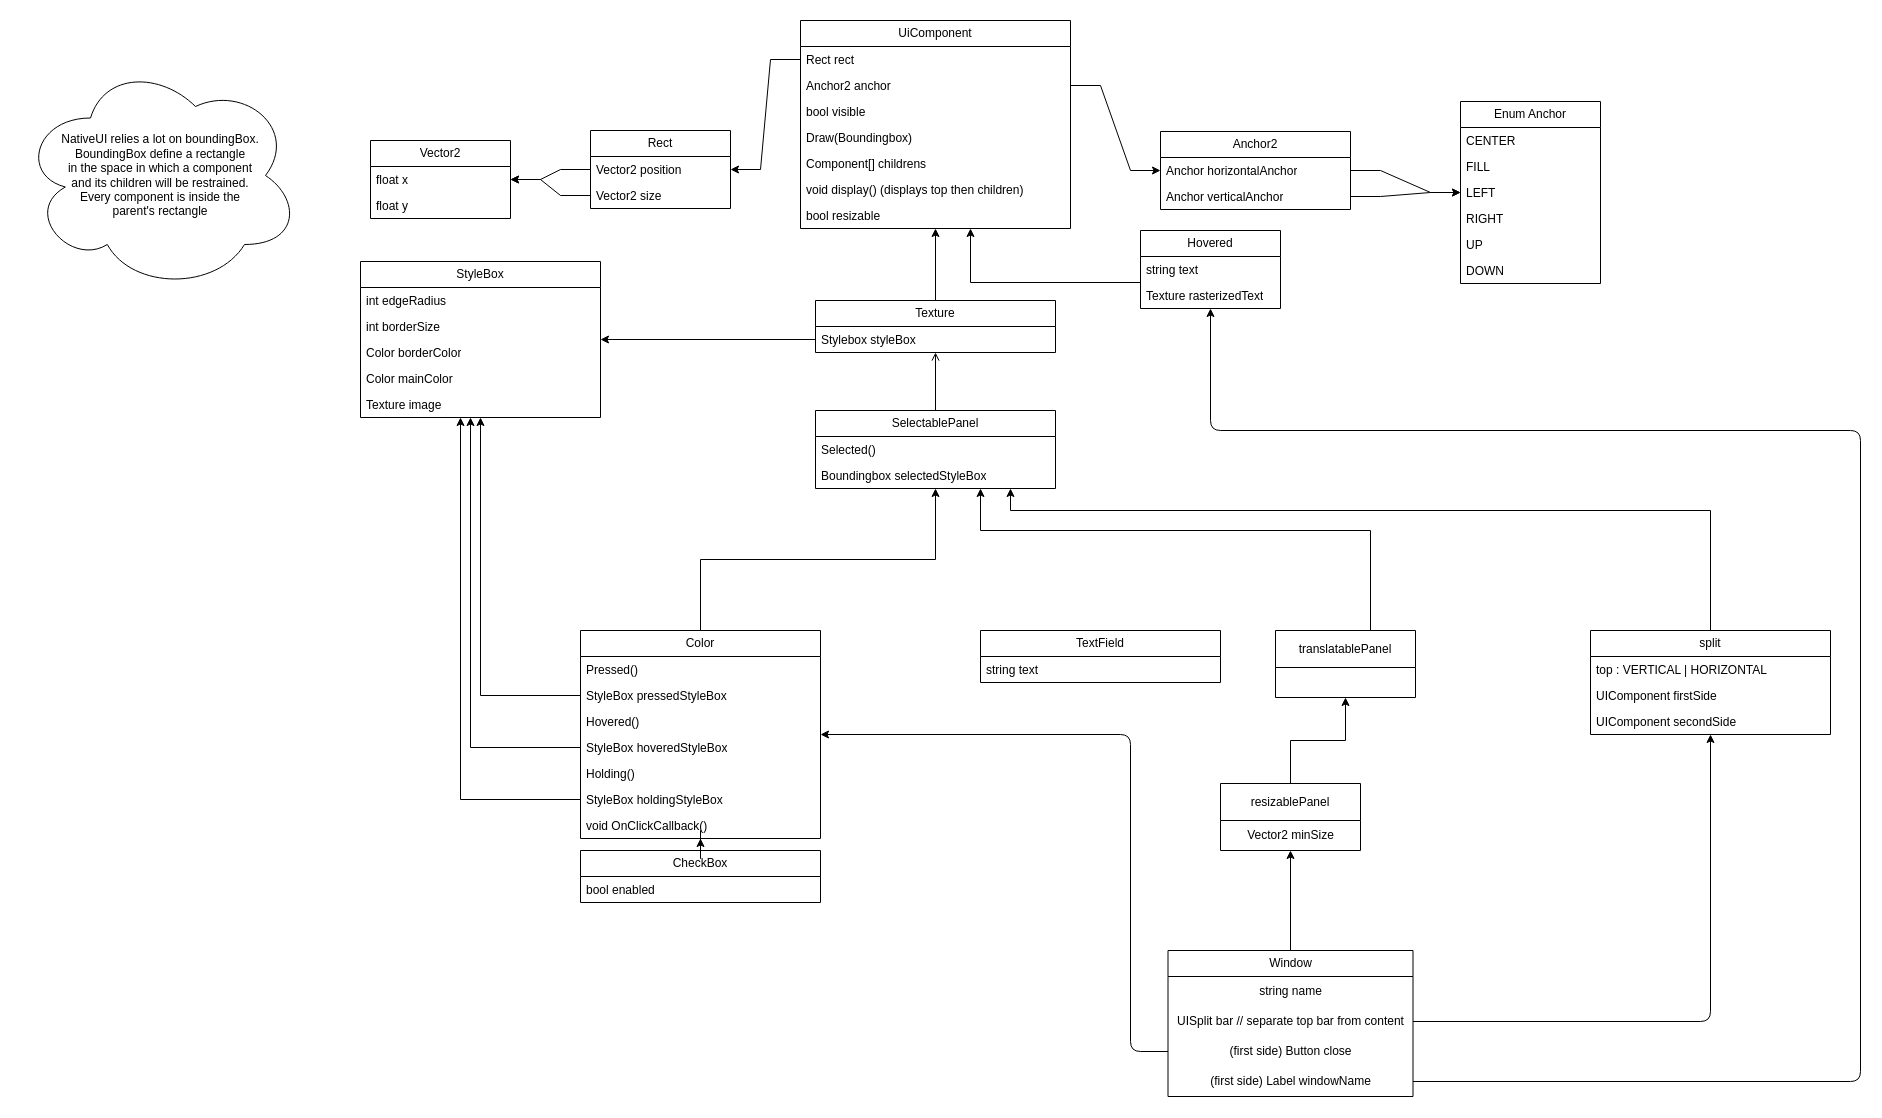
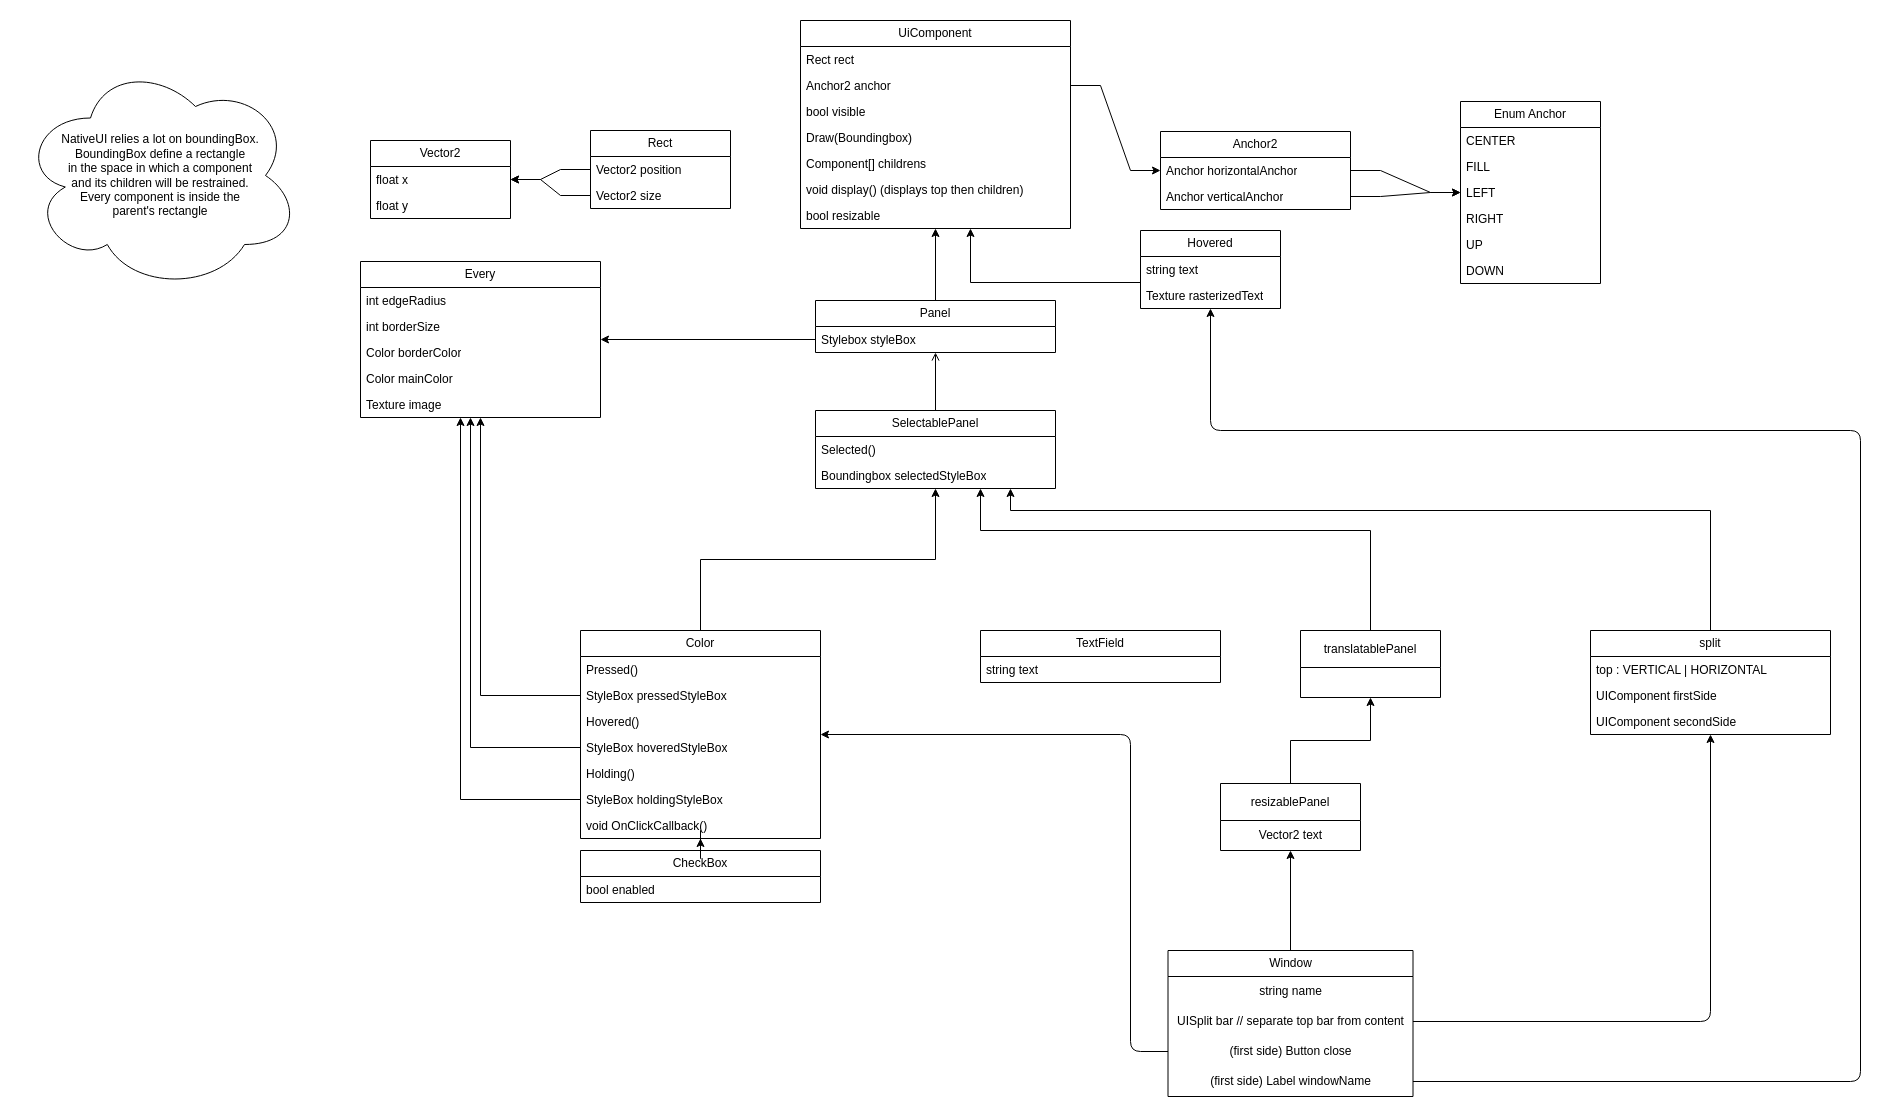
(766, 111) -> none
(481, 275) -> (481, 275)
(936, 314) -> (936, 314)
(1346, 664) -> (1371, 664)
(1291, 836) -> (1291, 836)
